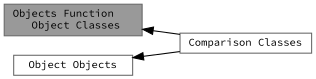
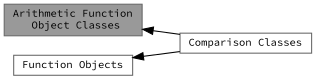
(73, 20) -> (73, 20)
(73, 65) -> (73, 65)
